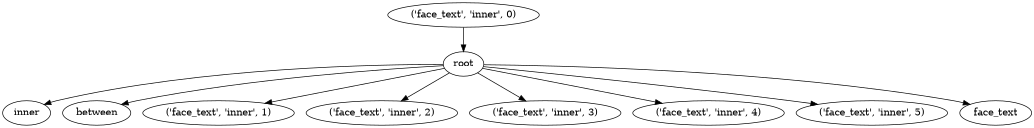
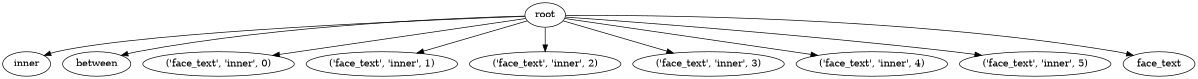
(464, 36) -> (403, 36)
